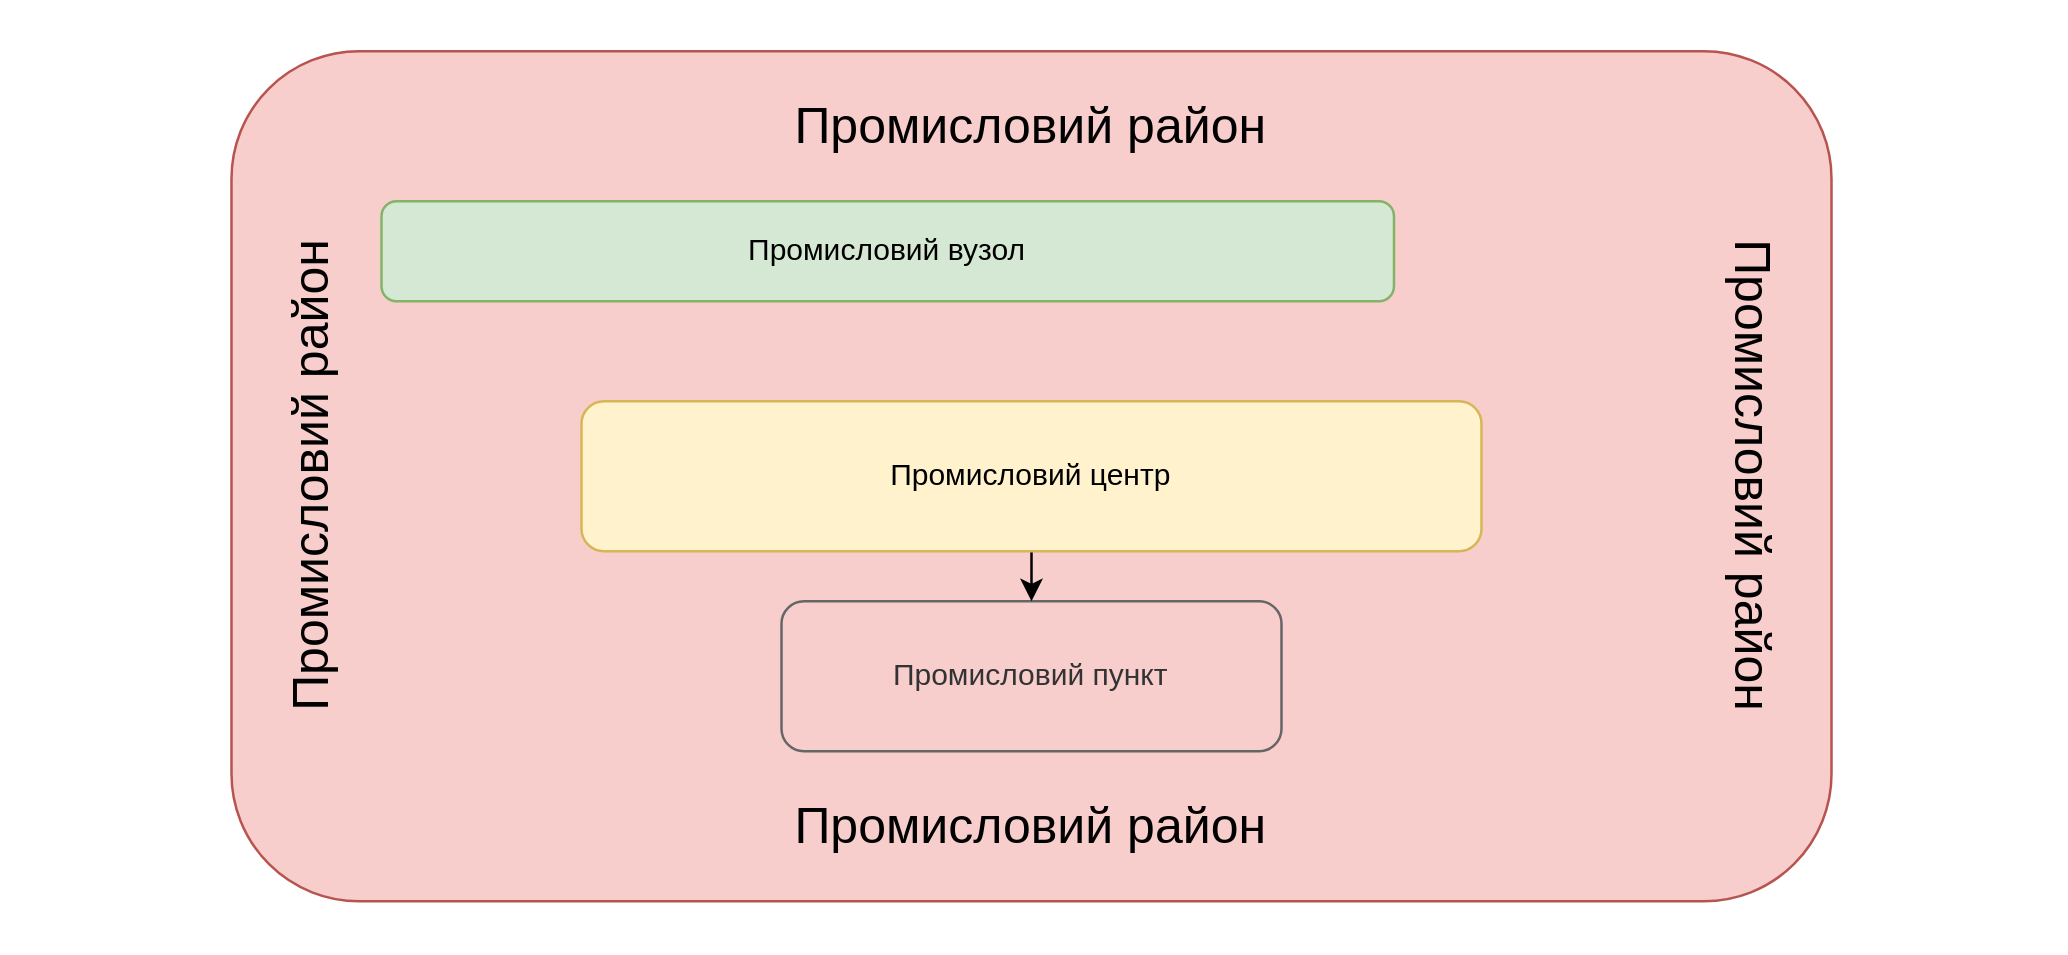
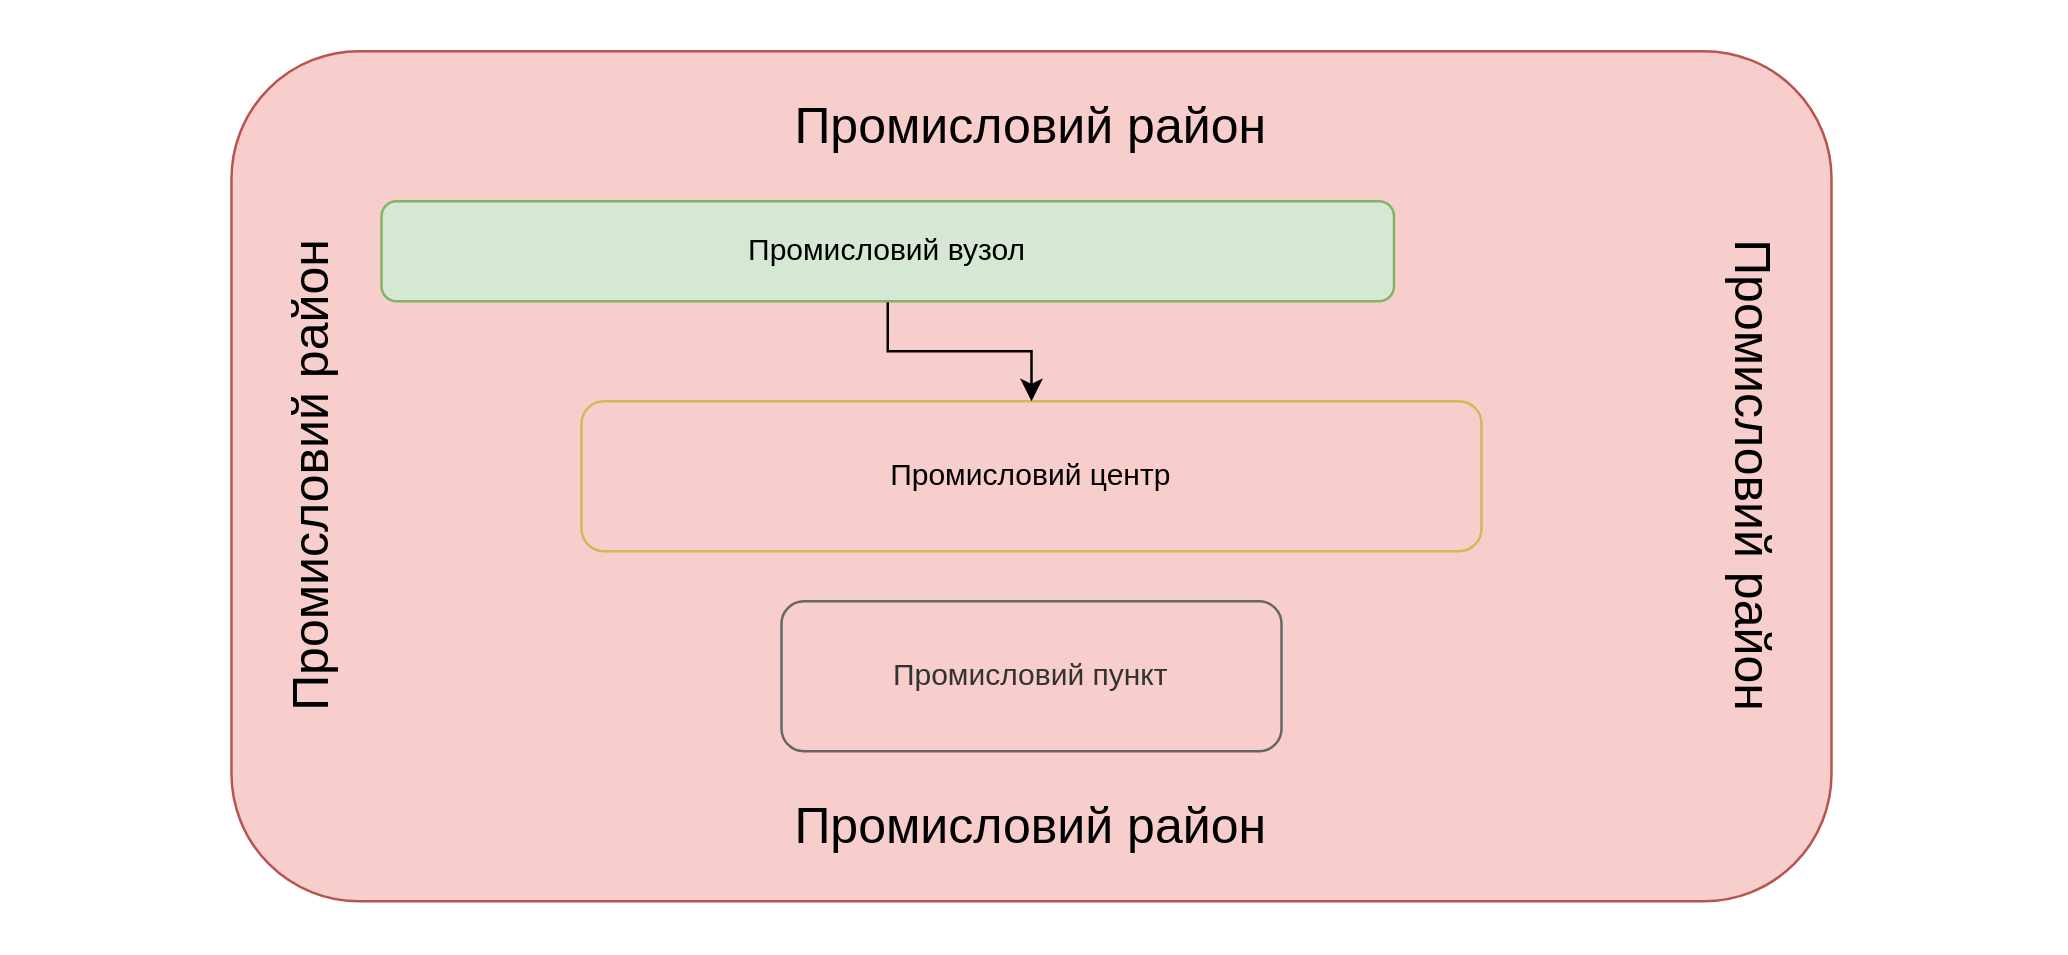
none -> (951, 351)
(1031, 476) -> (1031, 476)
(1031, 568) -> none
